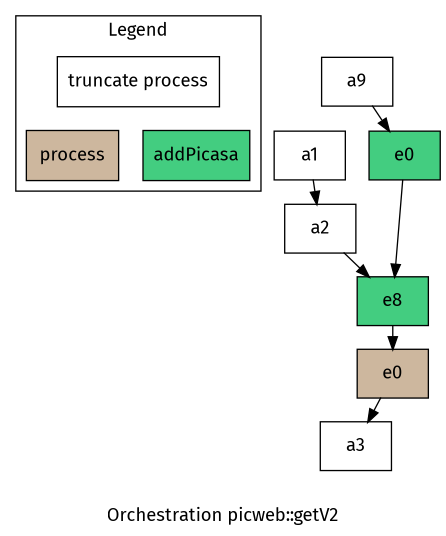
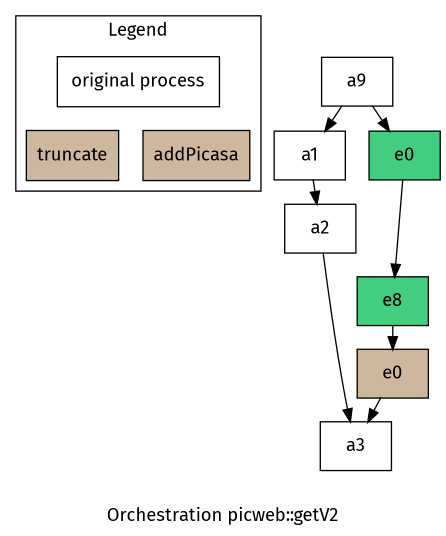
(138, 82) -> (138, 82)
none -> (337, 113)
(72, 156) -> (72, 156)
(196, 156) -> (196, 156)
(352, 260) -> (334, 331)
